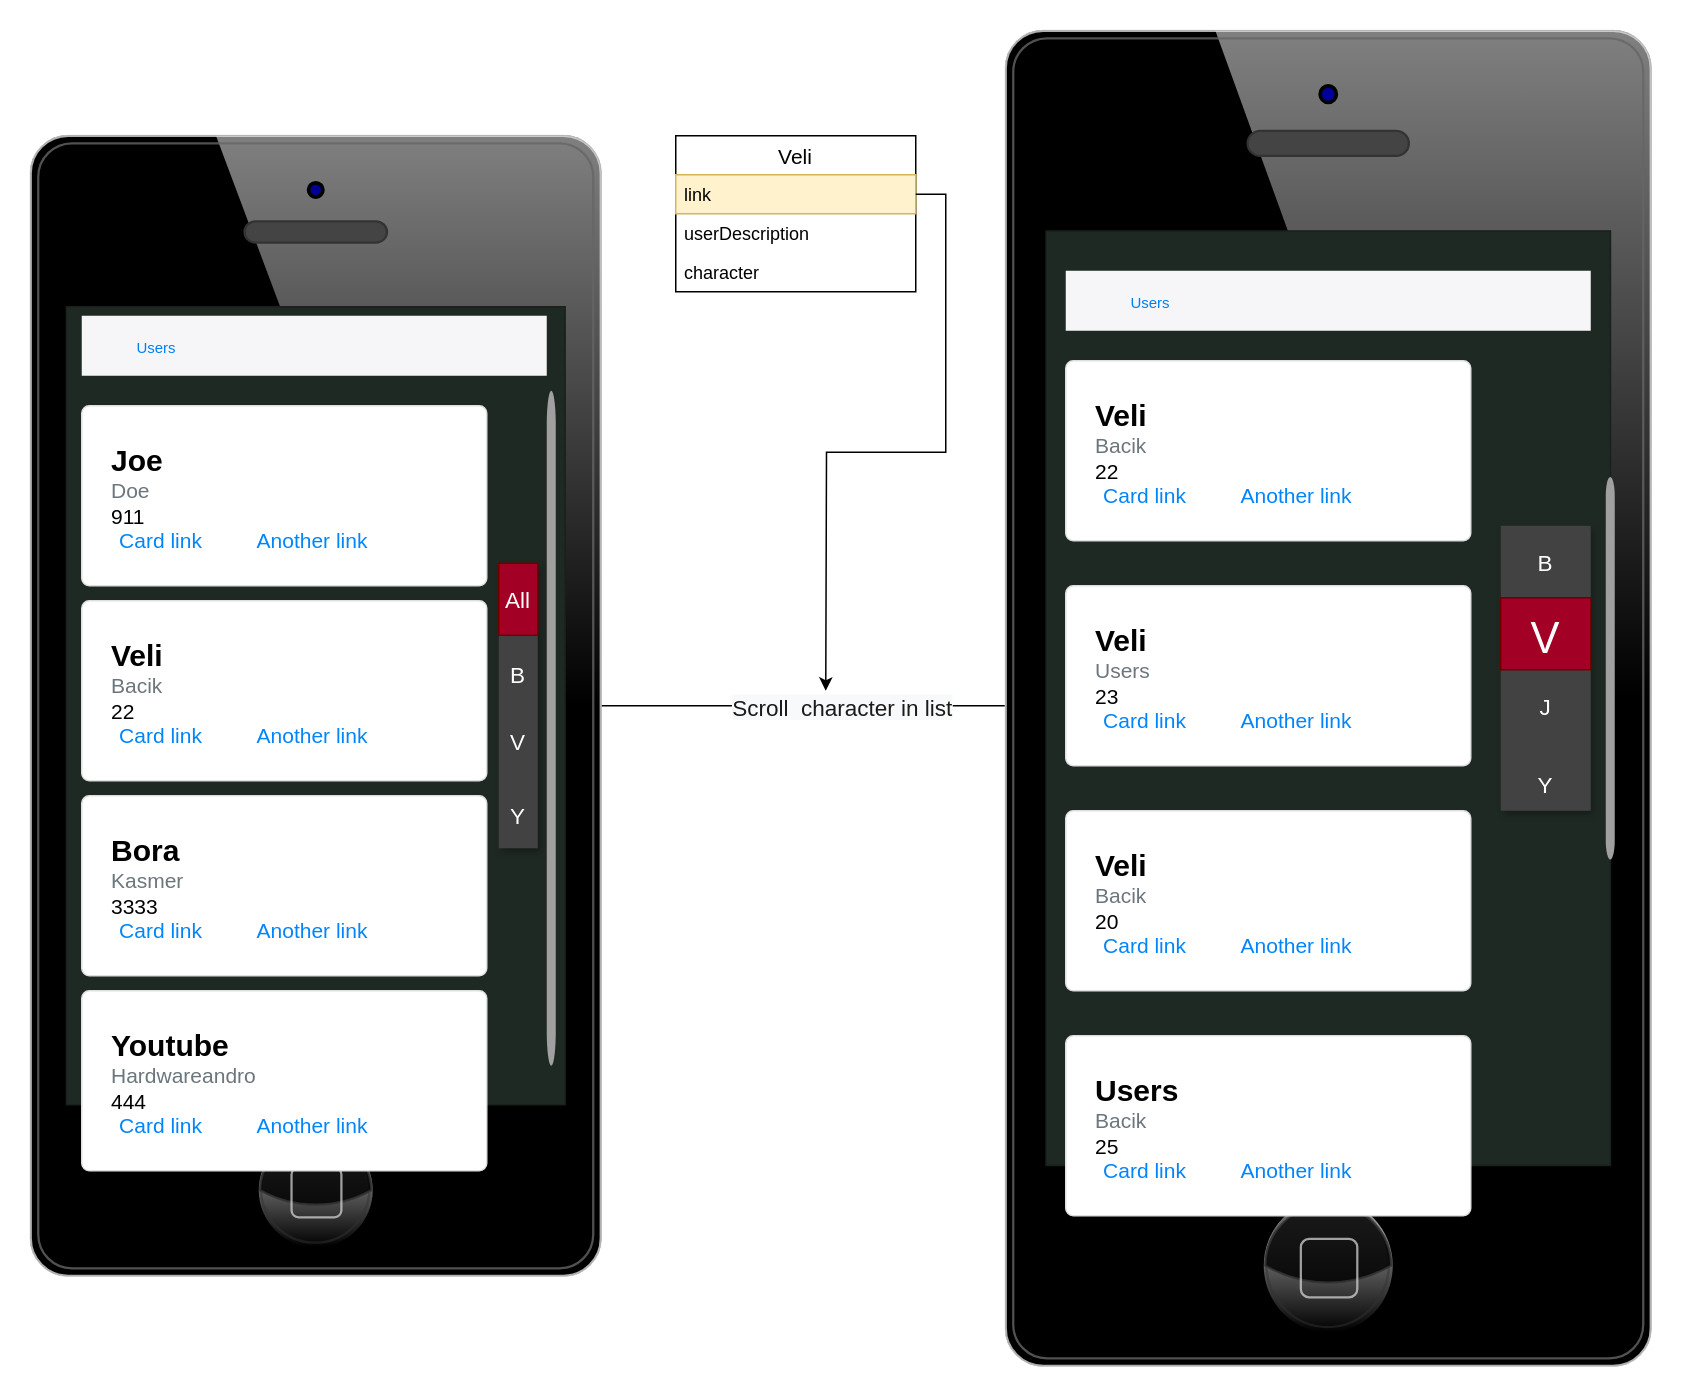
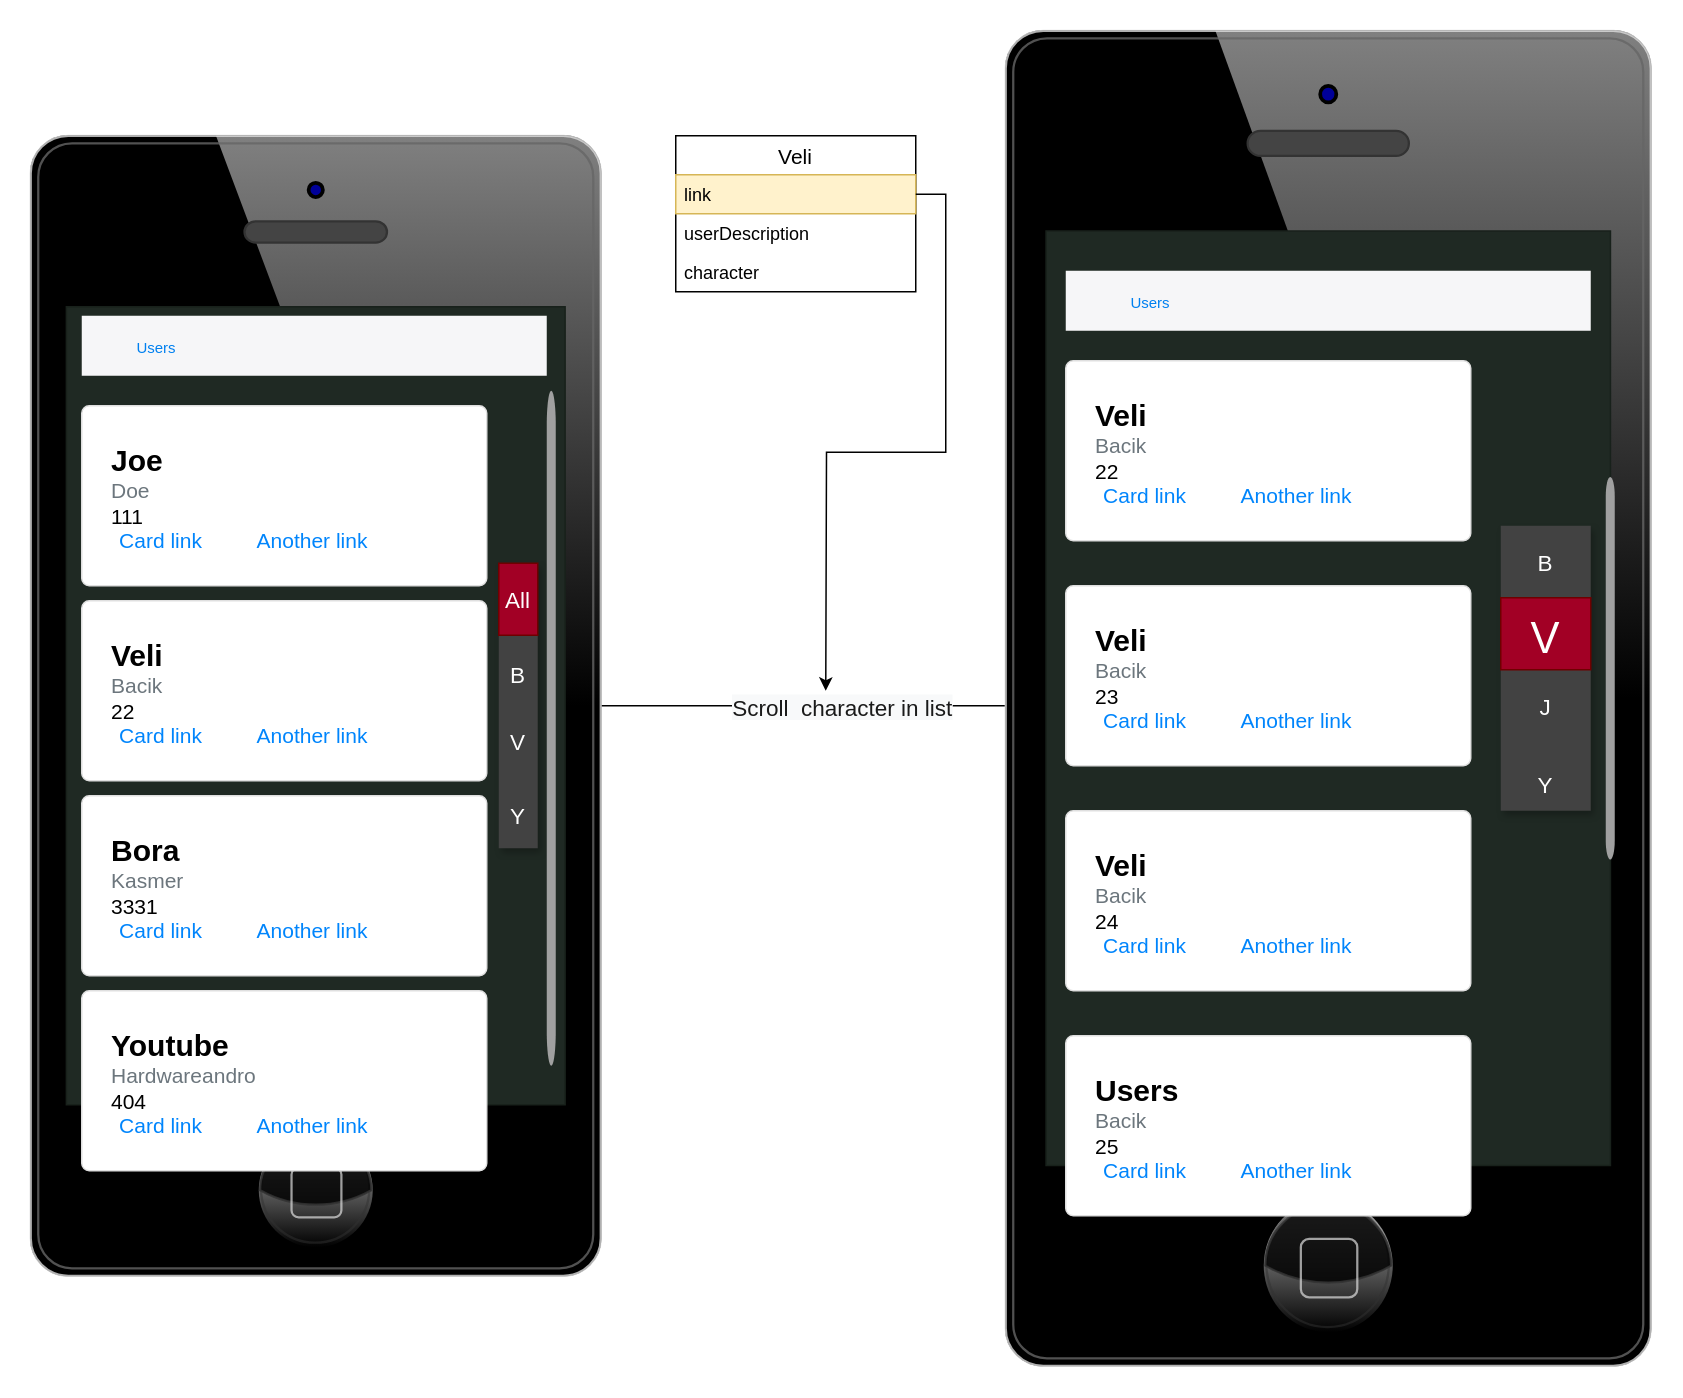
(129, 481) -> (129, 481)
(1125, 661) -> (1122, 661)
(147, 871) -> (147, 871)
(1122, 886) -> (1122, 886)
(188, 1066) -> (188, 1066)
